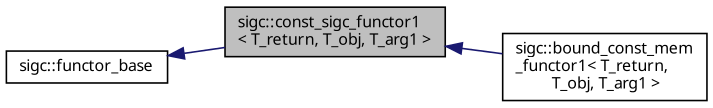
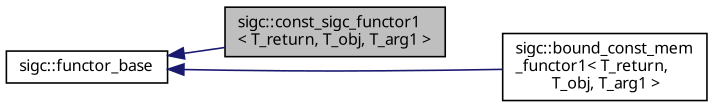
(482, 51) -> (343, 71)
